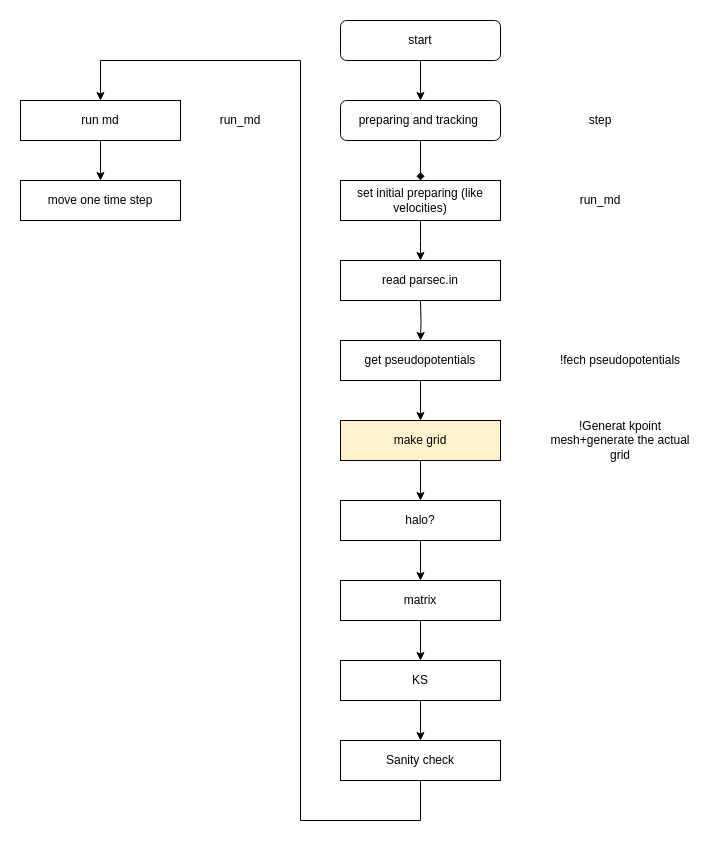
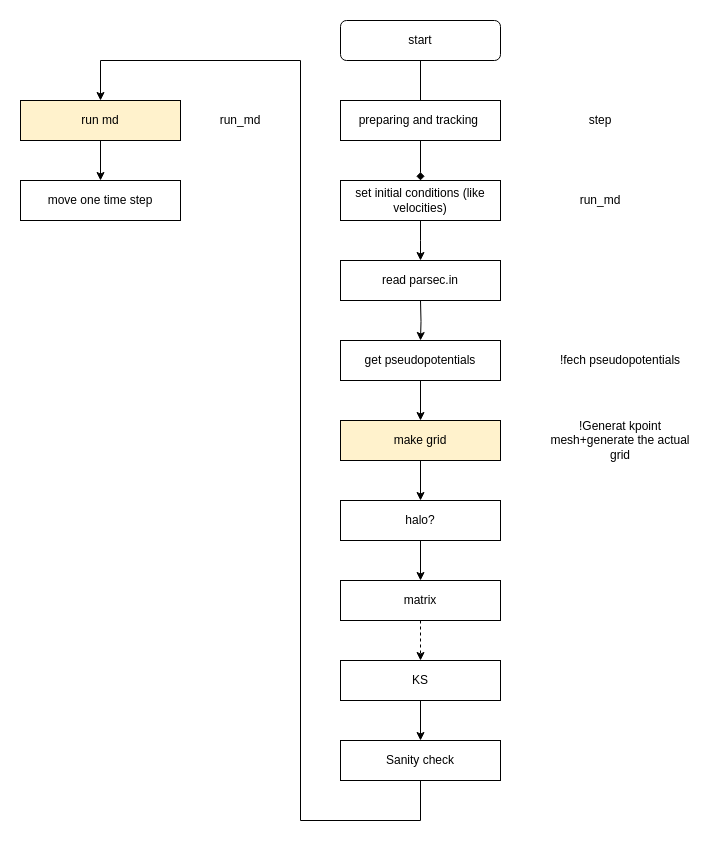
(421, 92) -> (421, 95)
(101, 121) -> (101, 121)
(421, 121) -> (421, 121)
(421, 201) -> (421, 201)
(421, 637) -> (421, 637)
